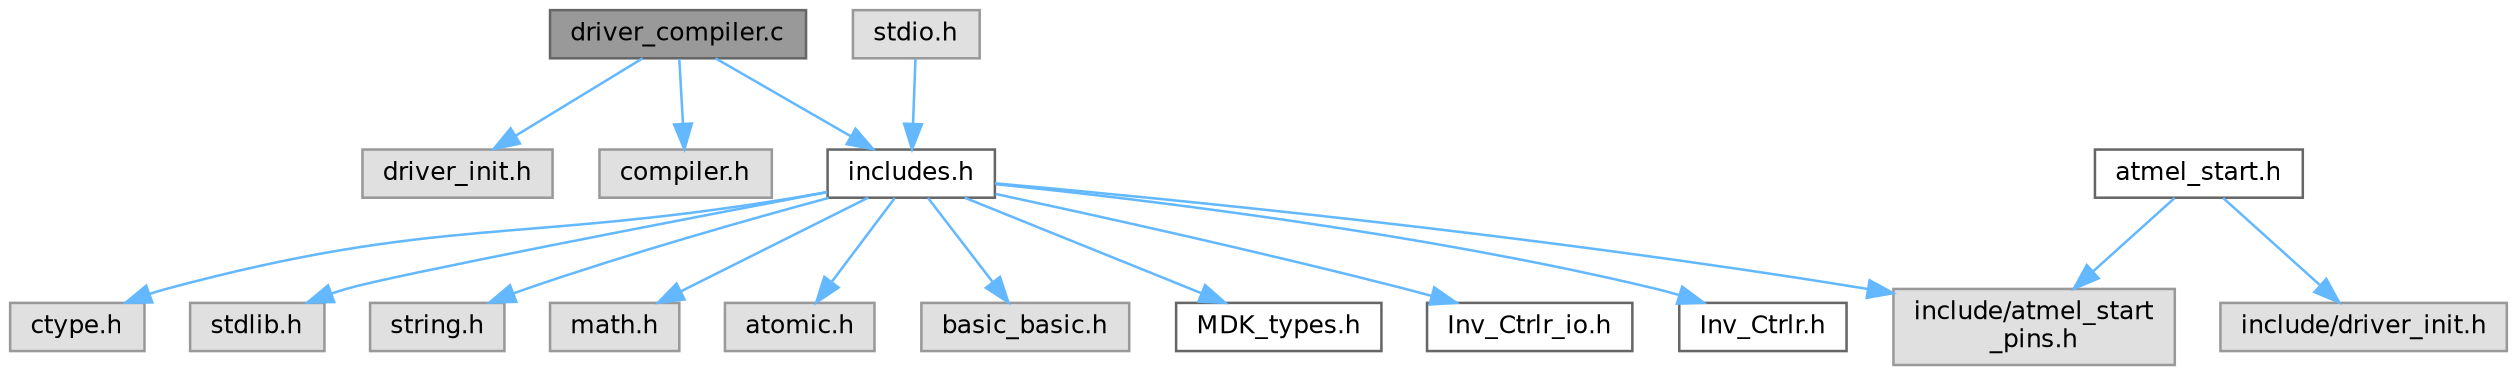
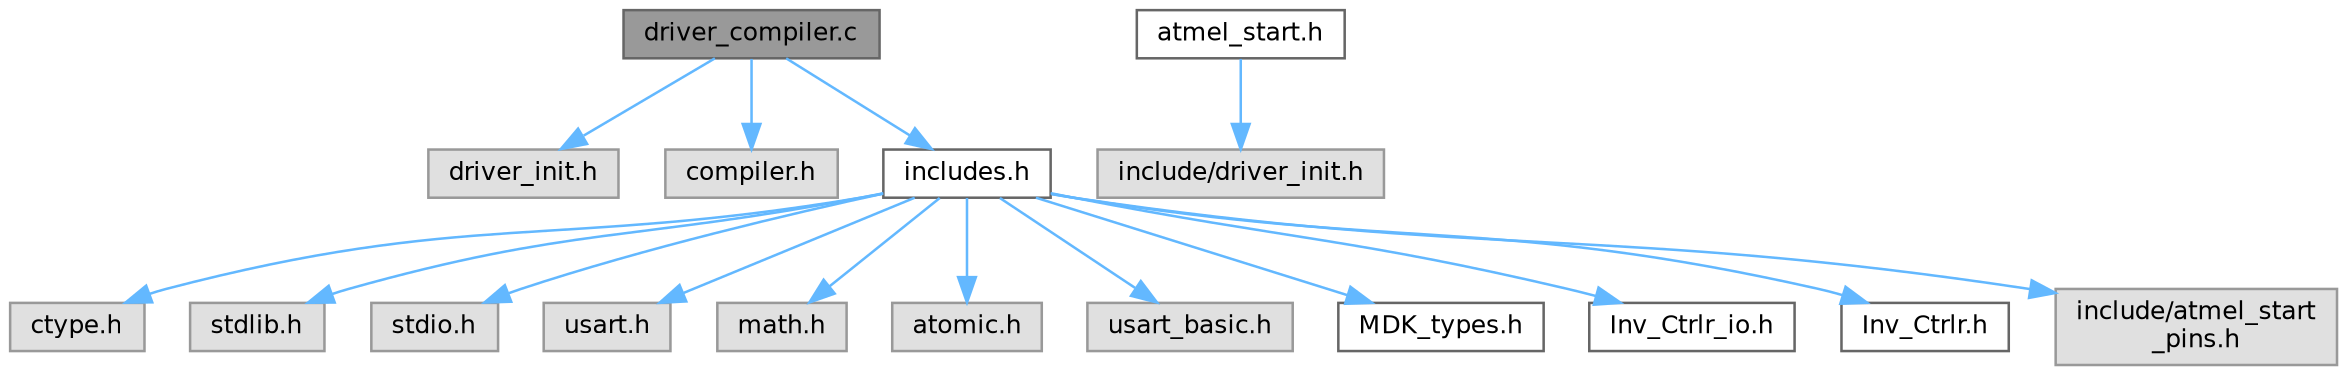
(914, 91) -> (685, 241)
(2134, 235) -> none
(437, 327) -> (607, 327)
(1025, 327) -> (1190, 327)
